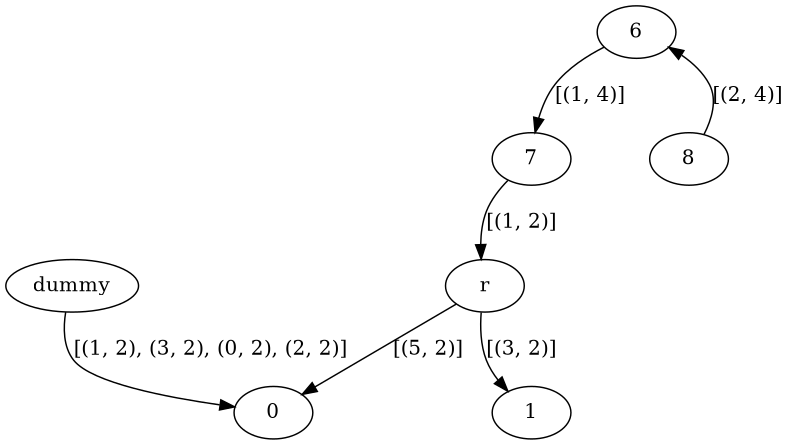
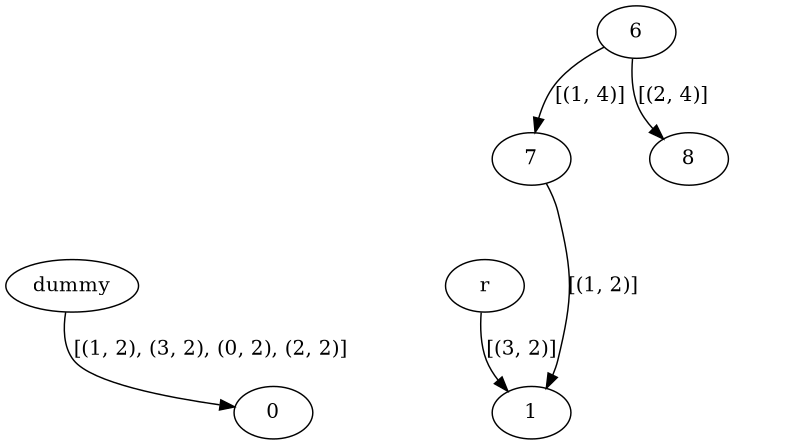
(712, 90) -> (635, 96)
(487, 209) -> (569, 279)
(386, 345) -> none
